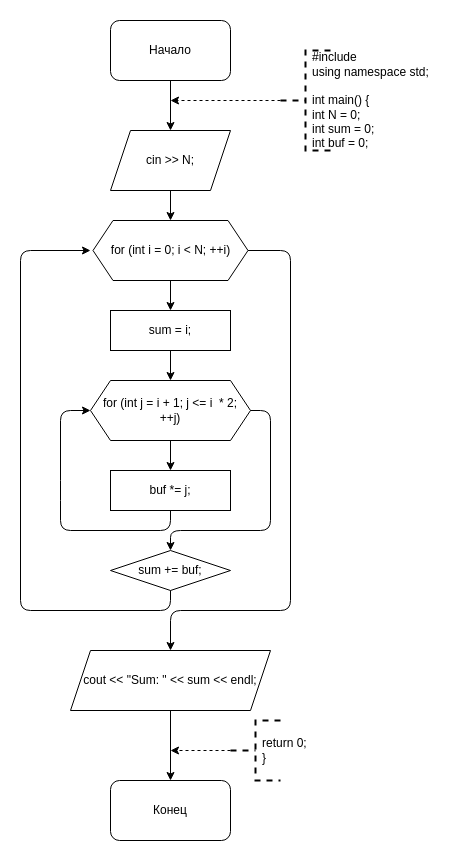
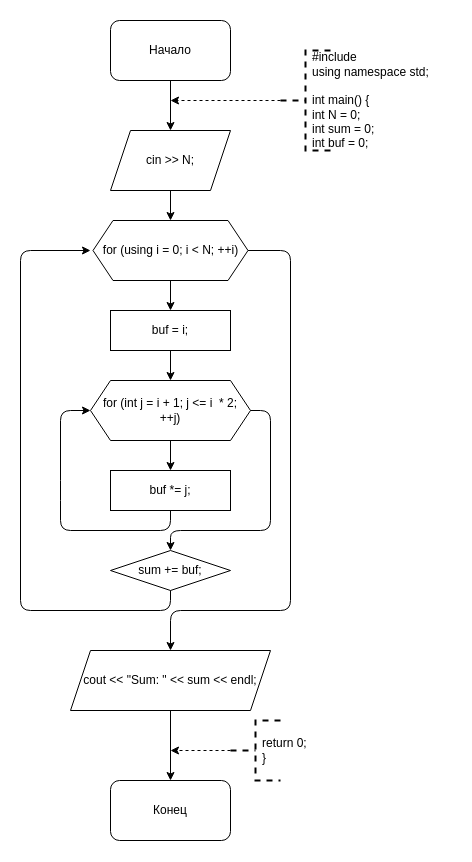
(171, 251) -> (171, 251)
(171, 331) -> (171, 331)
